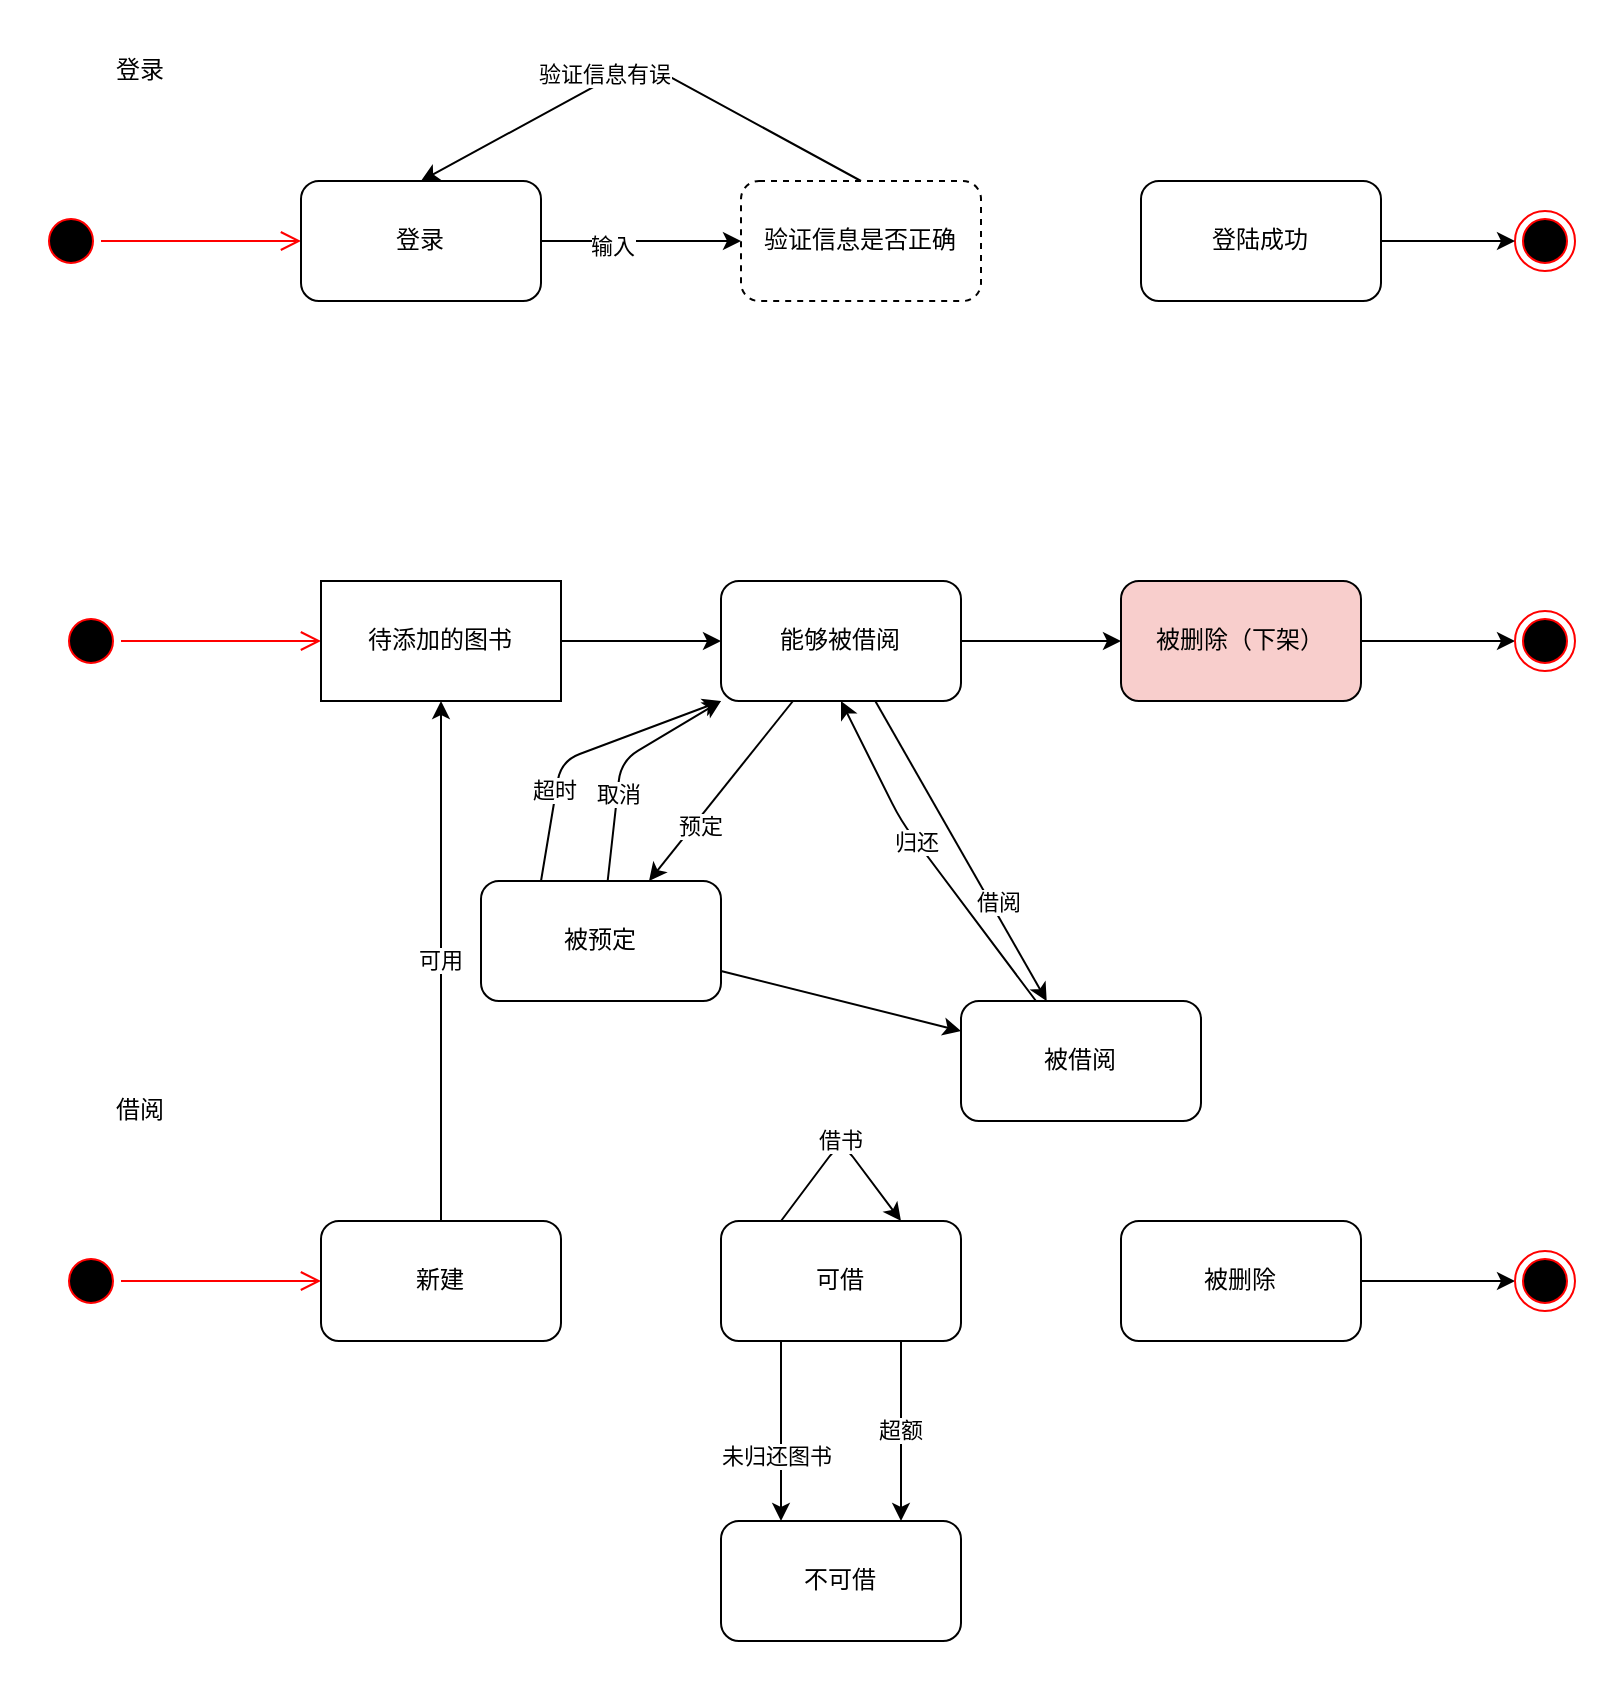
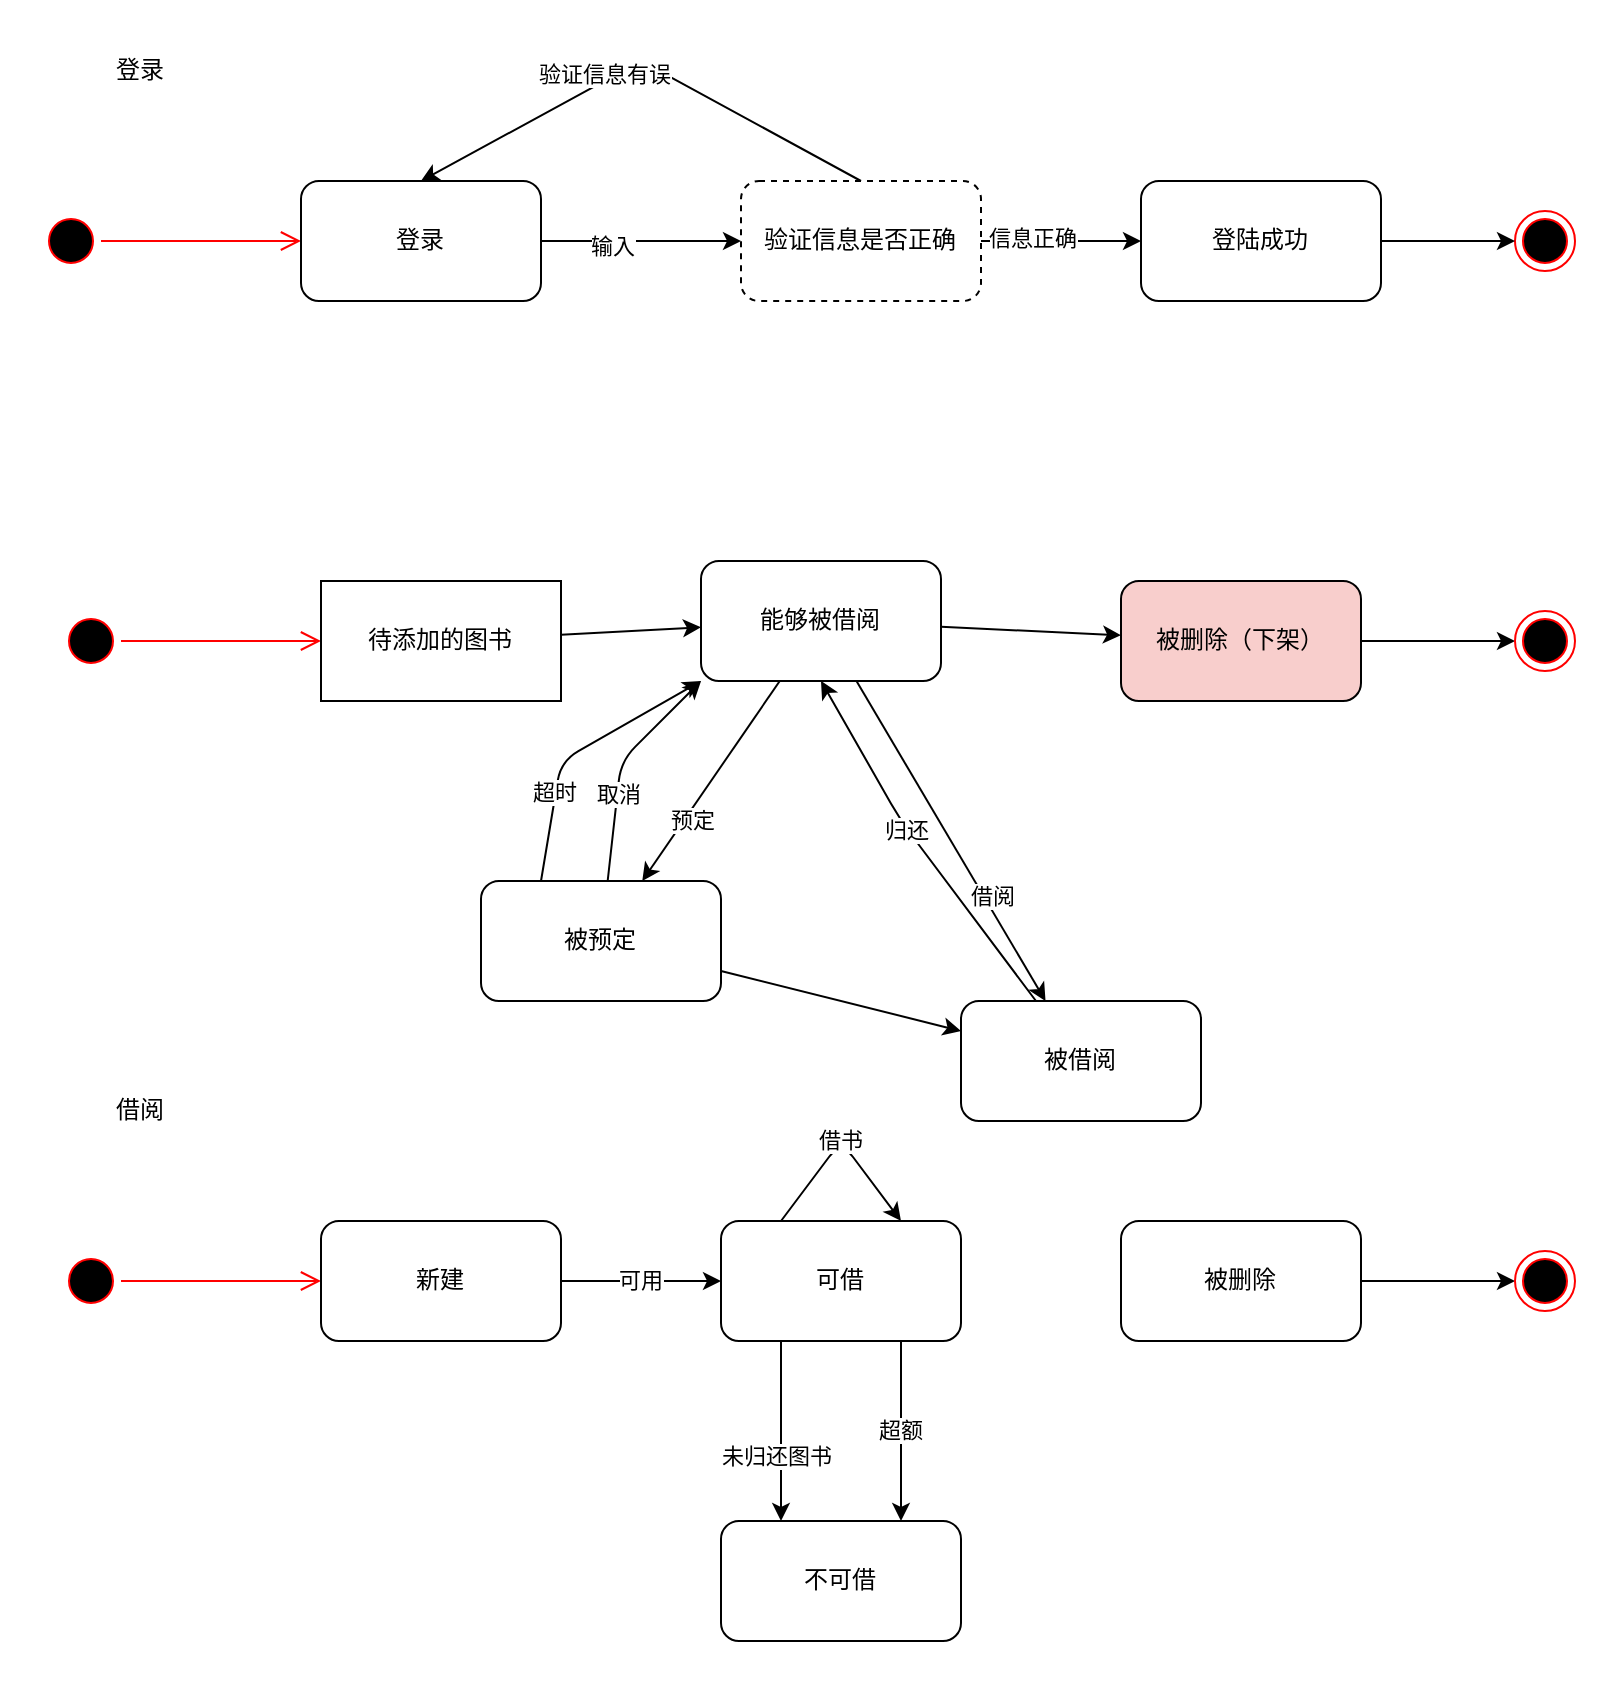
none -> (1091, 241)
(841, 641) -> (821, 621)
(441, 1093) -> (634, 1281)
